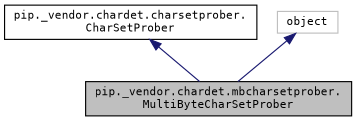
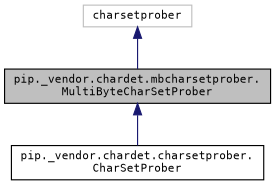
(308, 22) -> (138, 16)
(179, 64) -> (138, 130)
